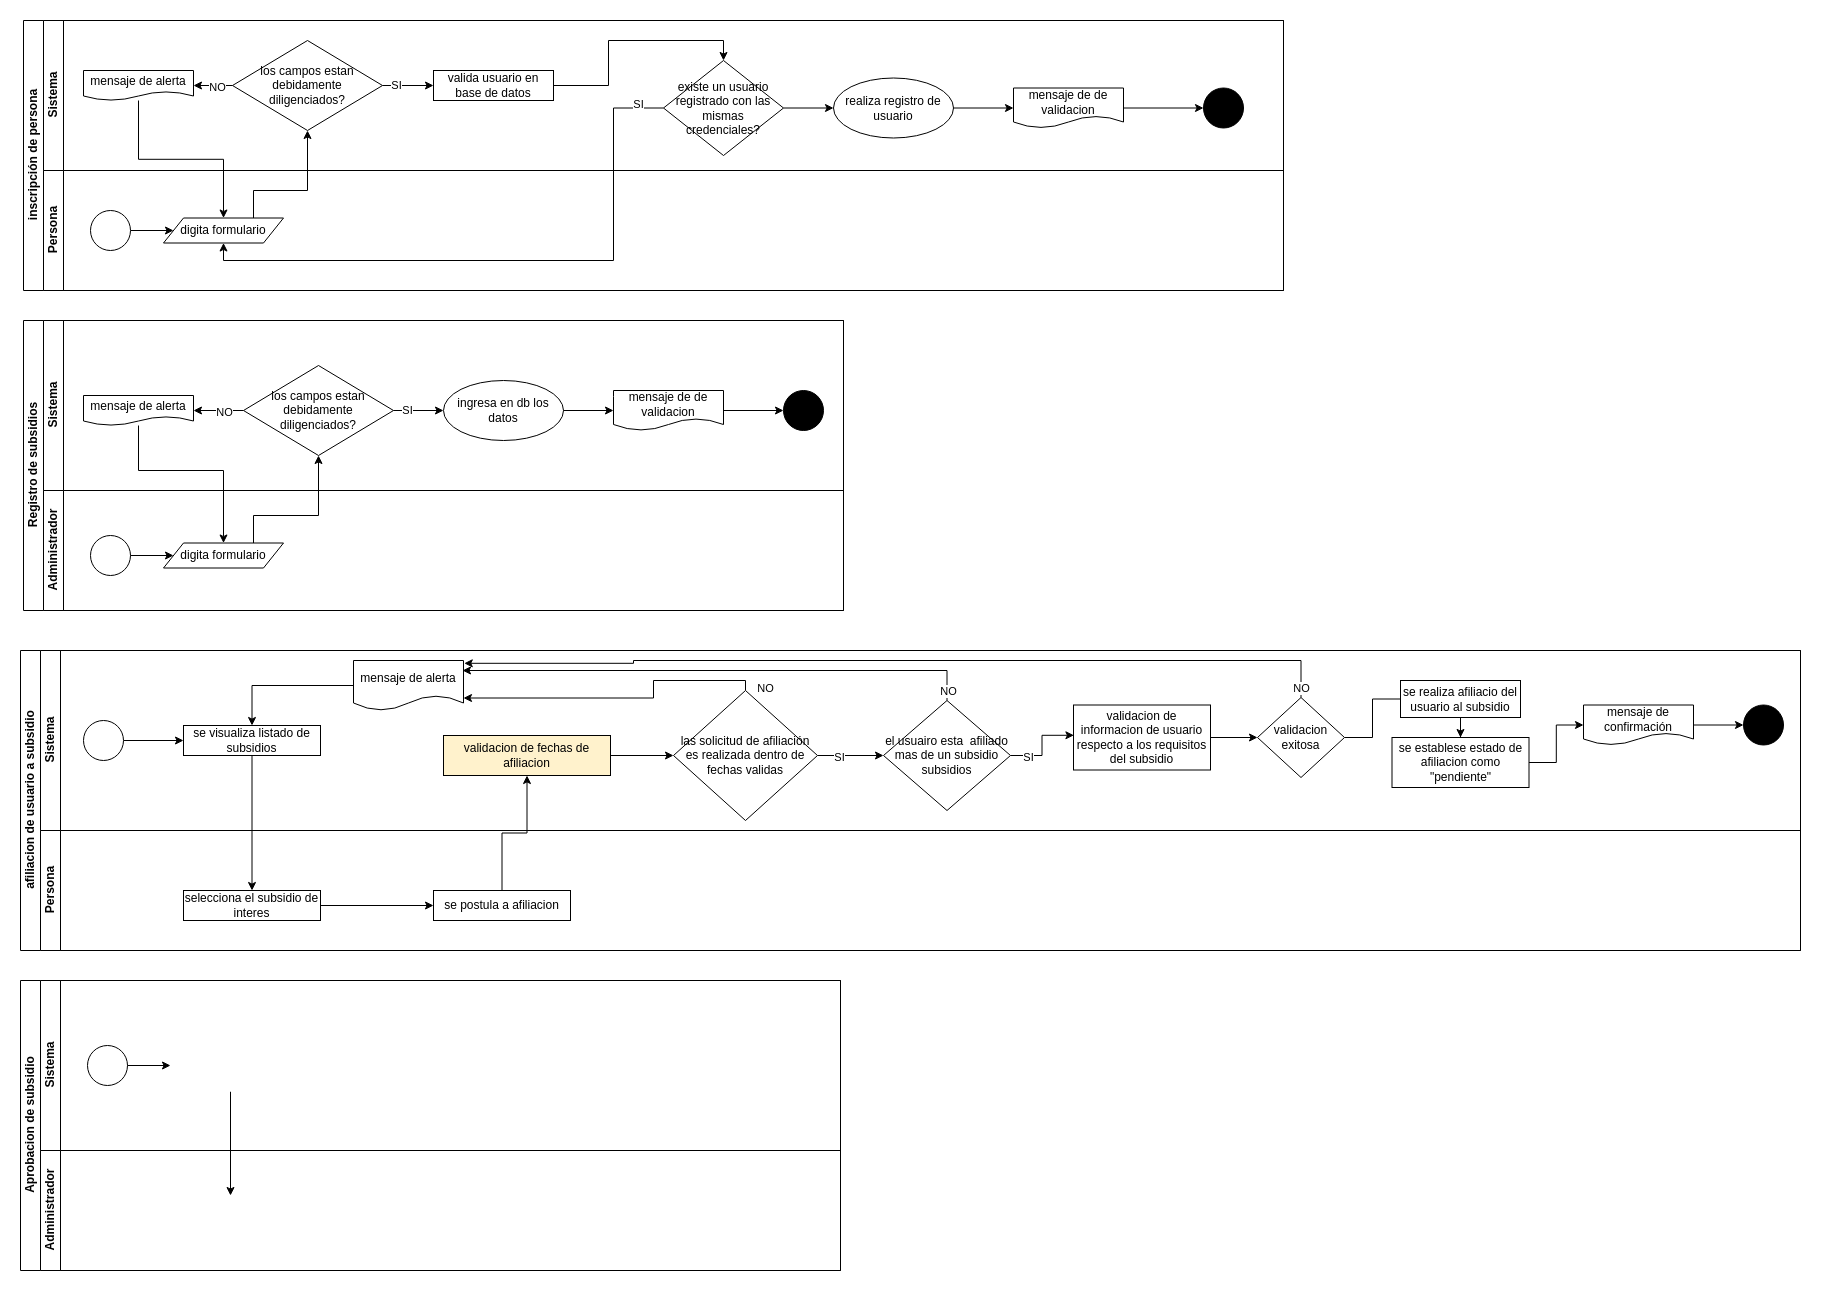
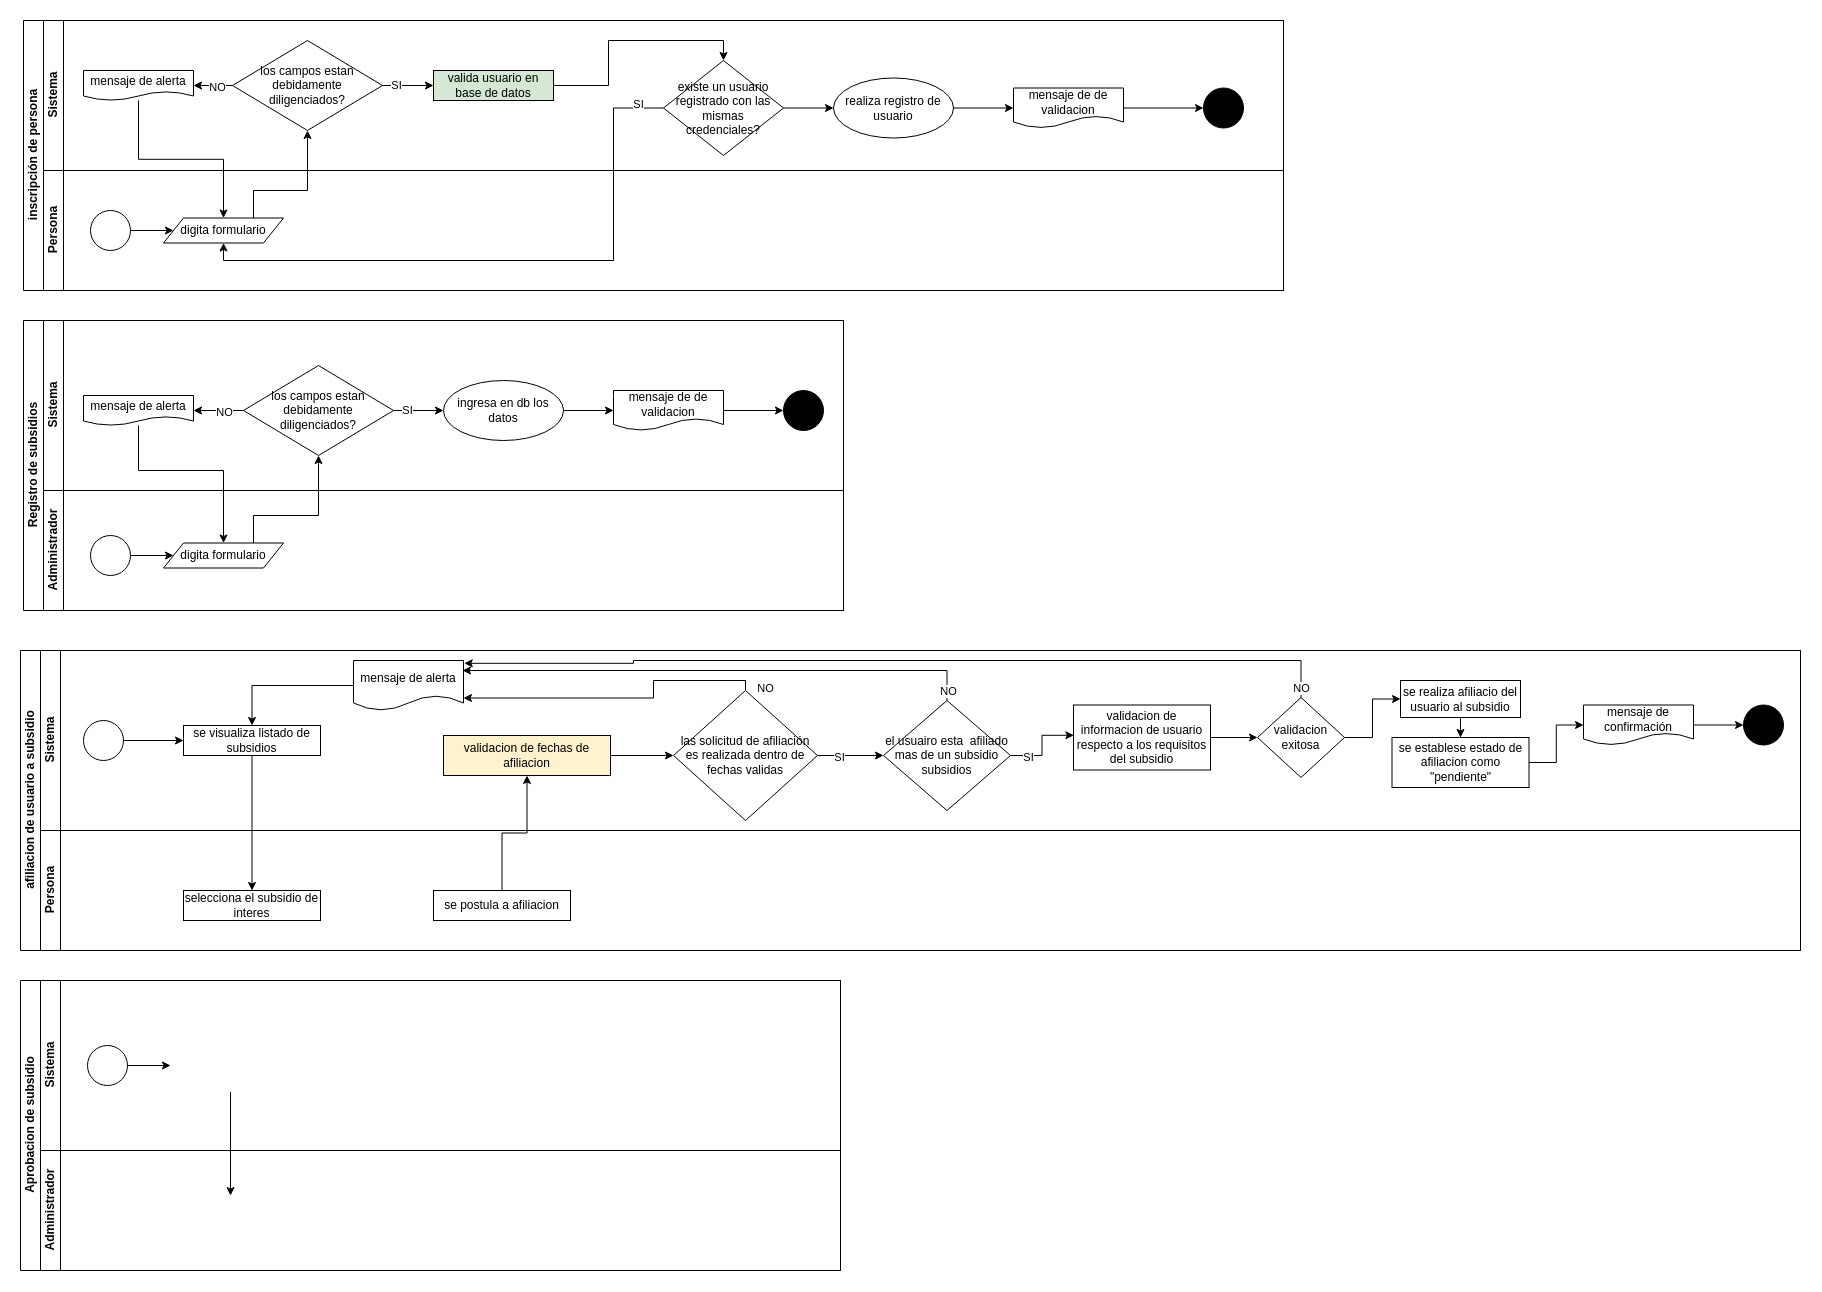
(494, 86) -> (494, 86)
(1394, 699) -> (1392, 699)
(374, 906) -> none
